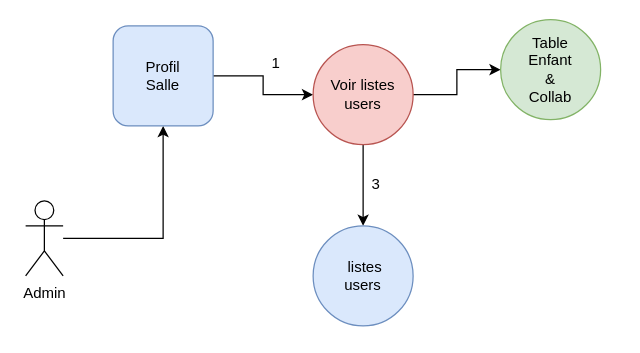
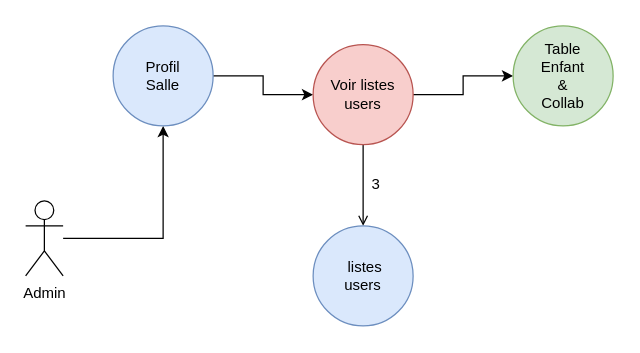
(276, 63) -> none
(551, 69) -> (563, 76)
(163, 76) -> (163, 76)
(363, 216) -> (363, 217)
